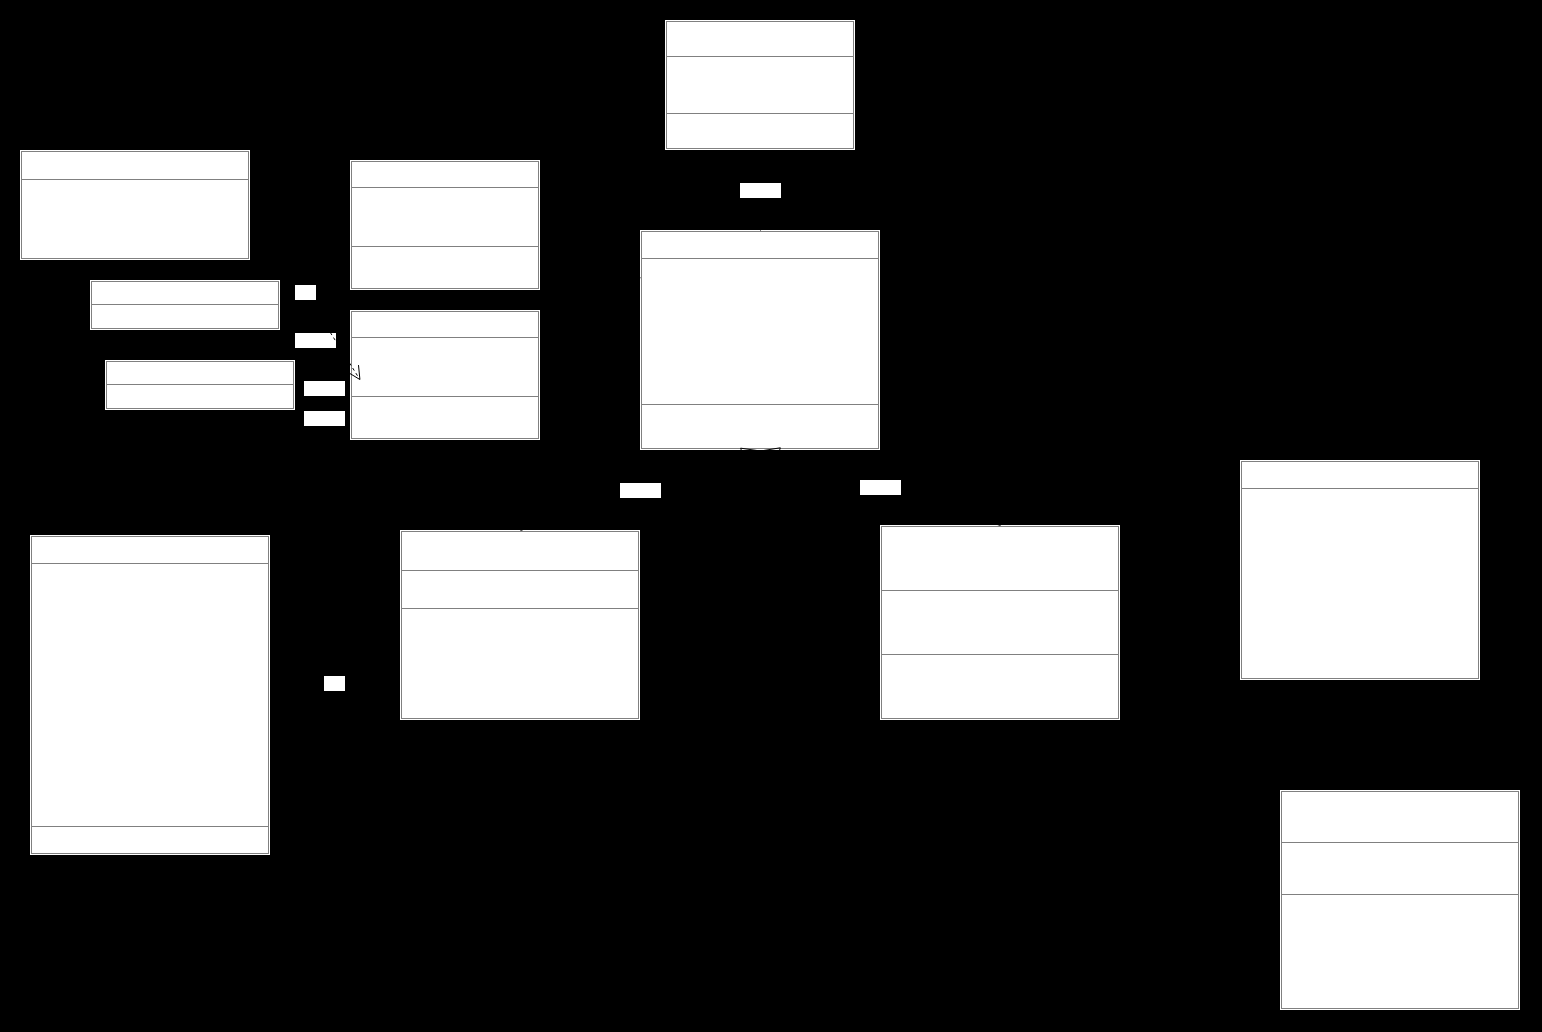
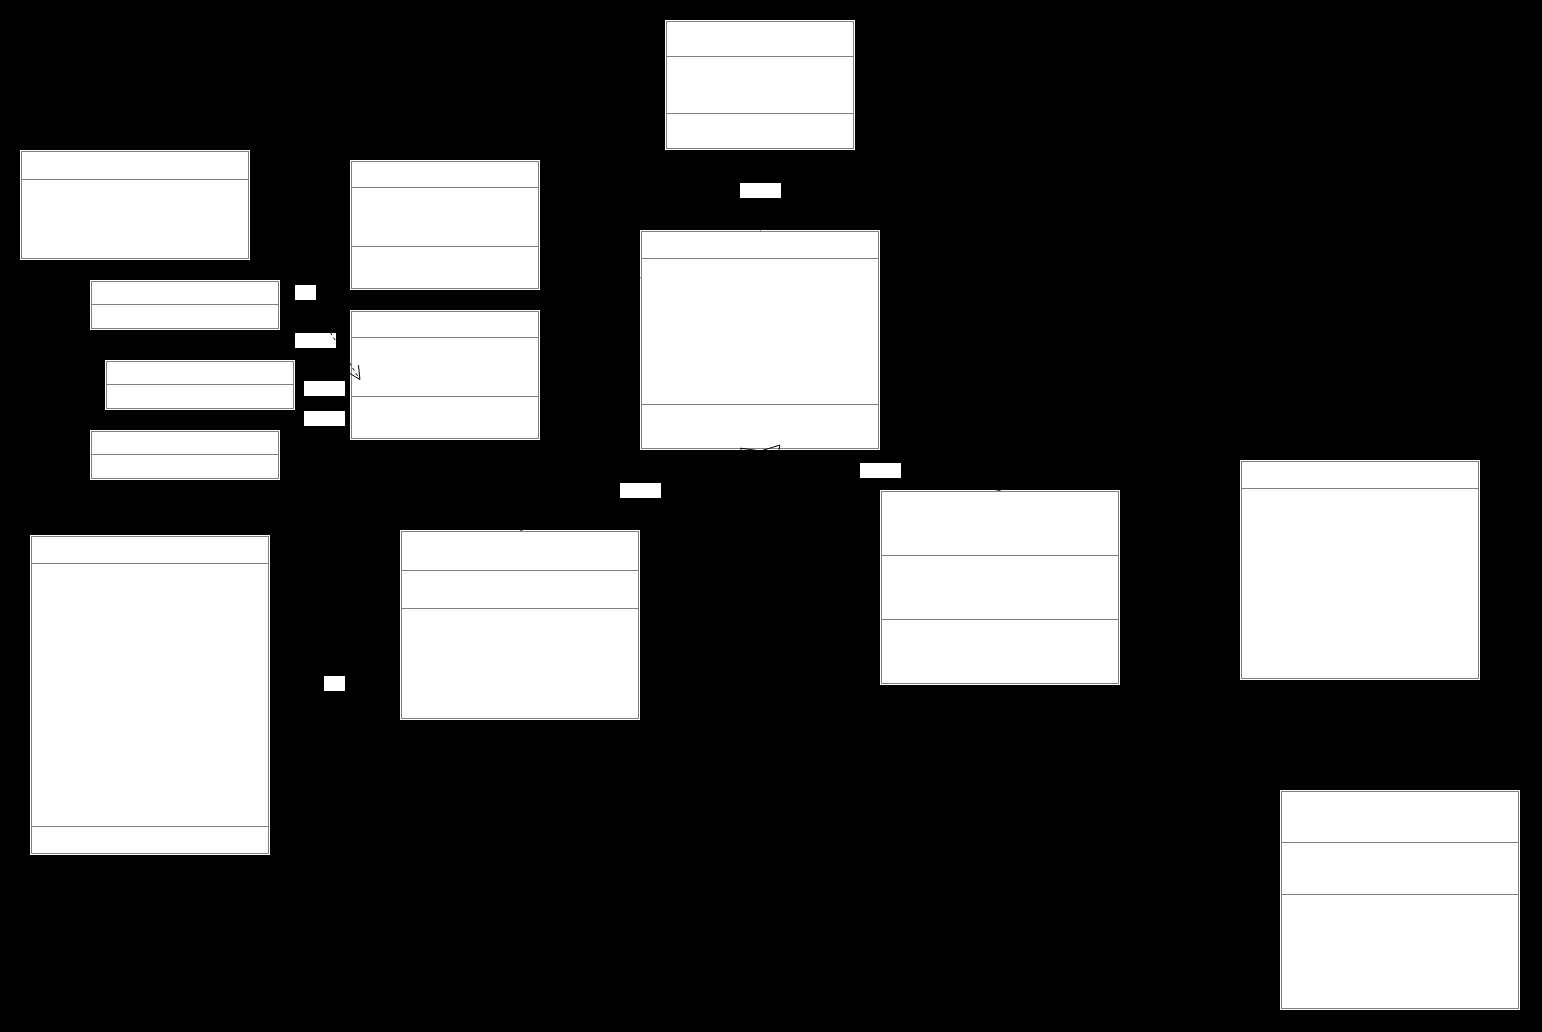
none -> (186, 456)
(1001, 623) -> (1001, 588)
